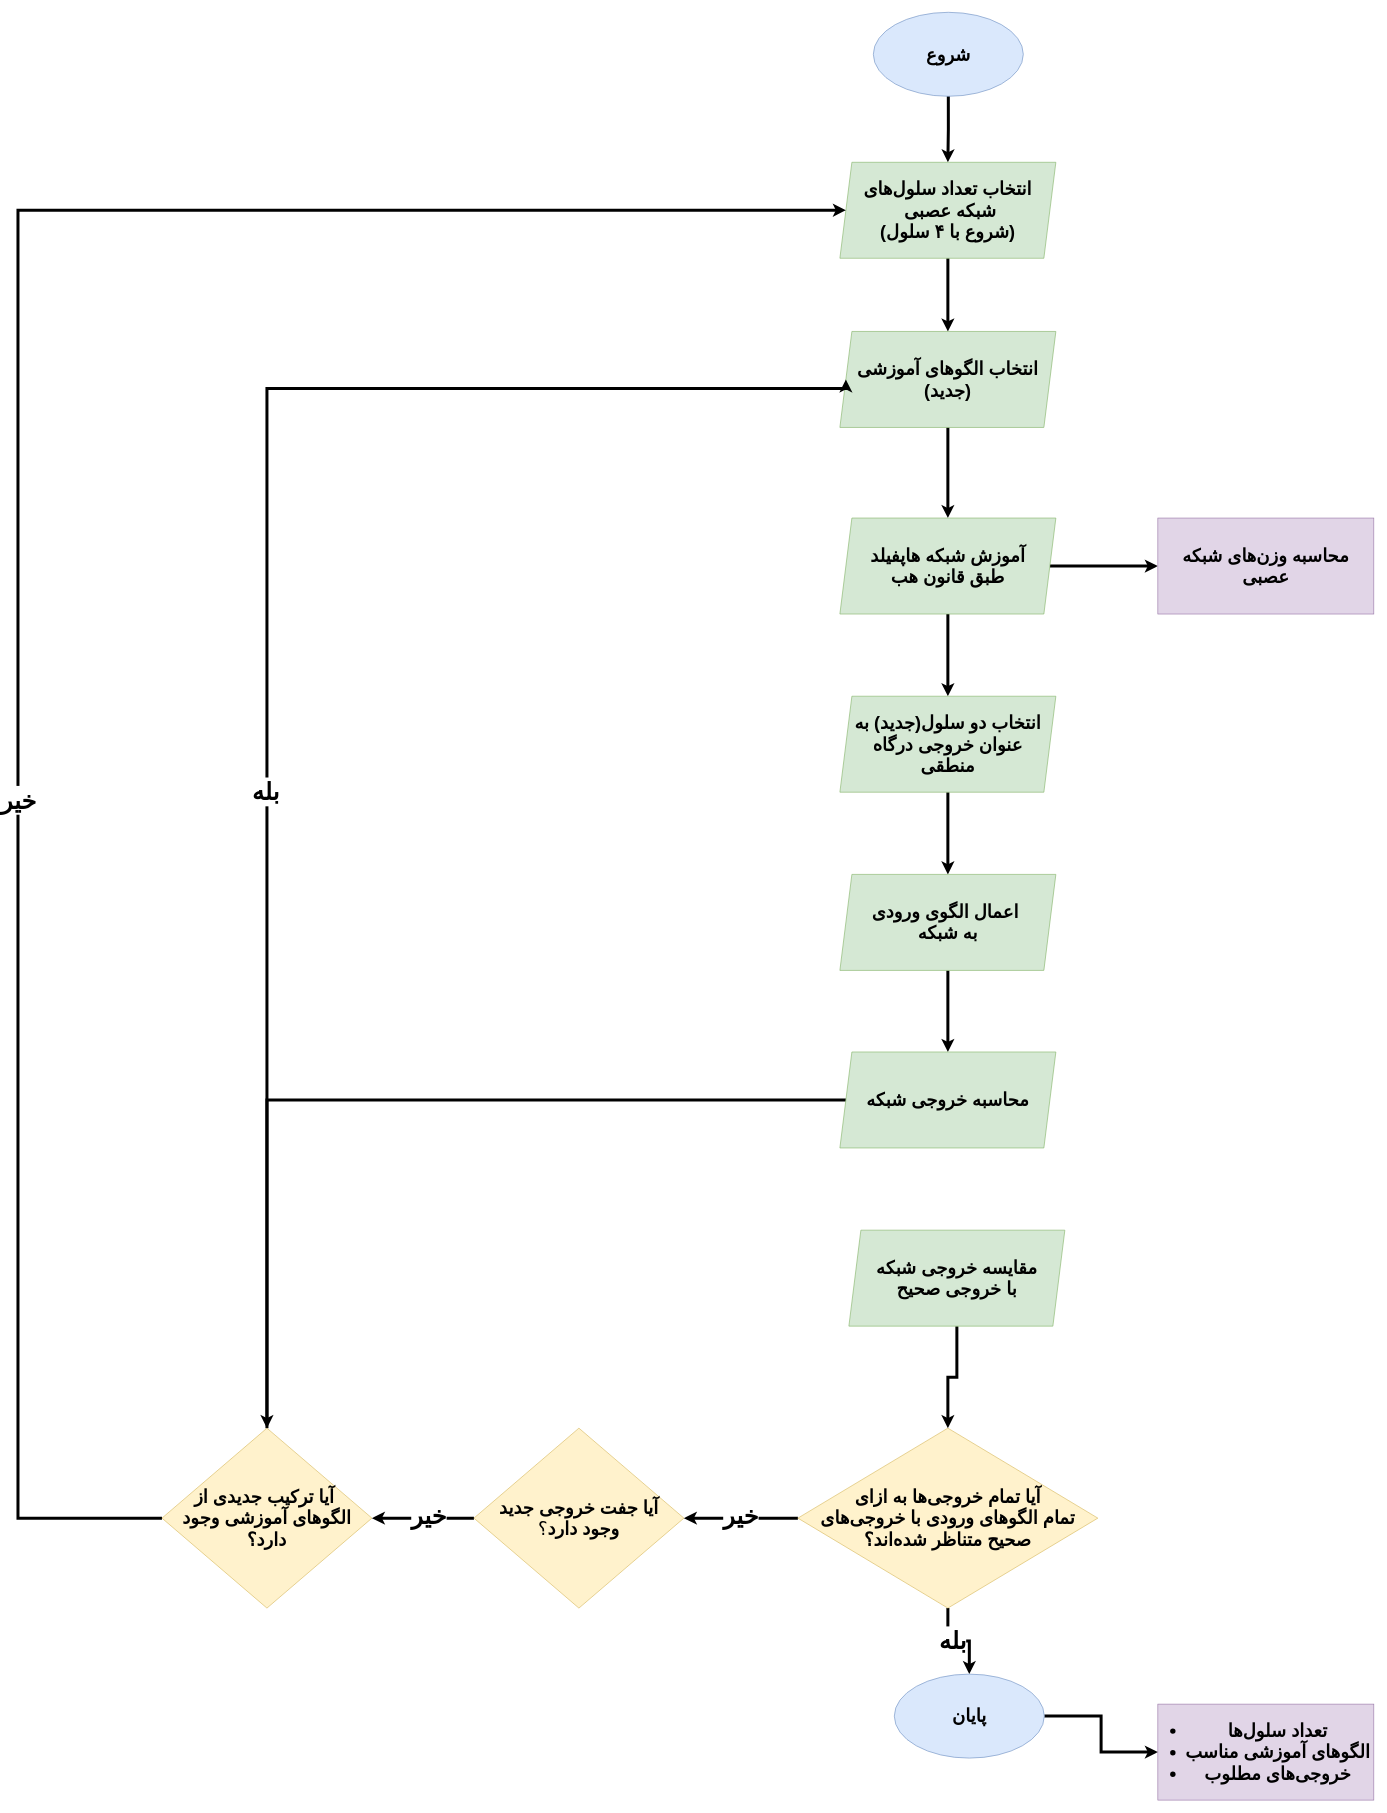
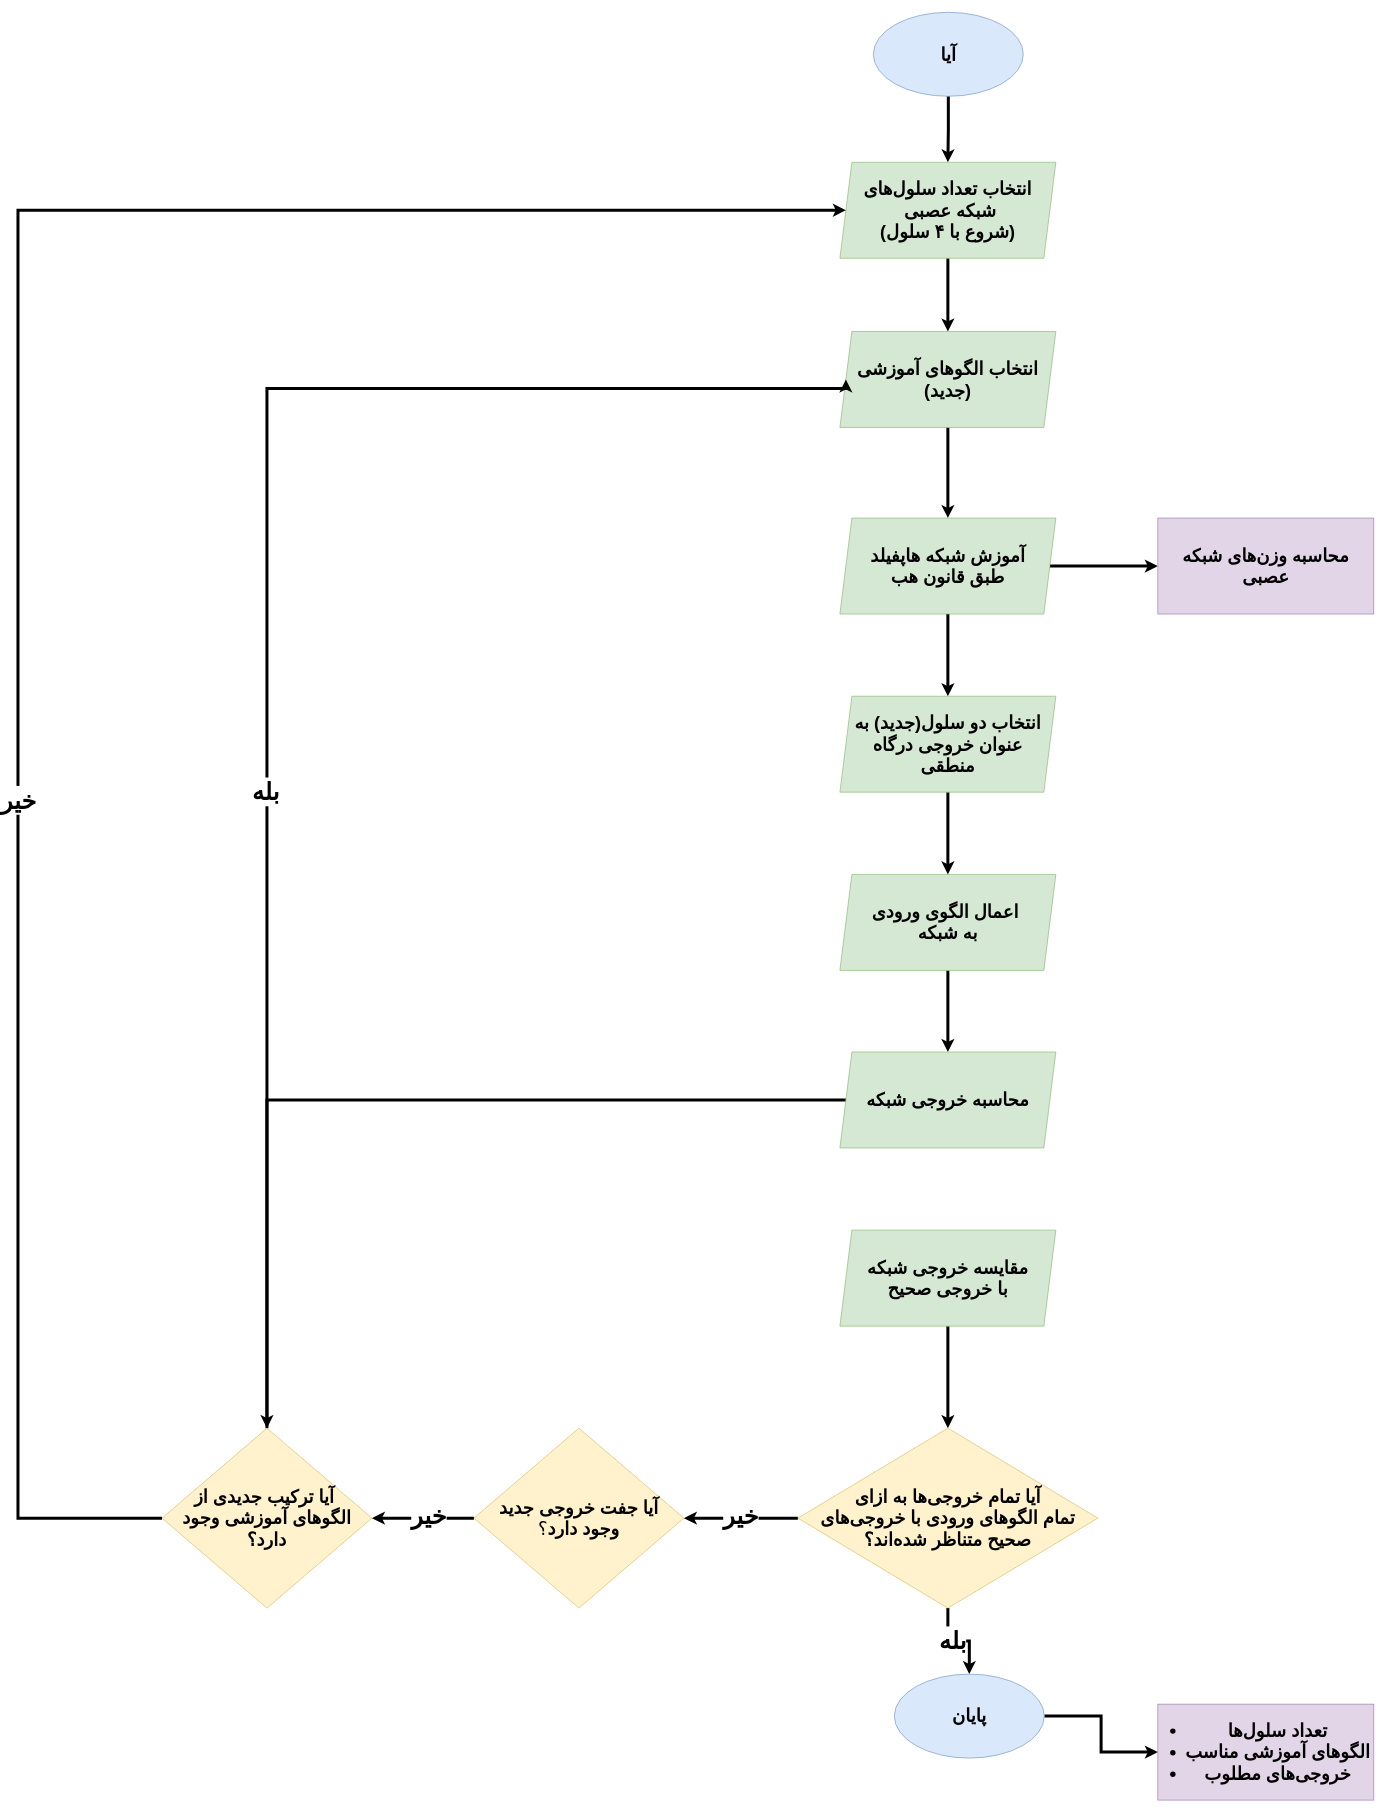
(948, 54) -> (948, 54)
(957, 1278) -> (948, 1278)
